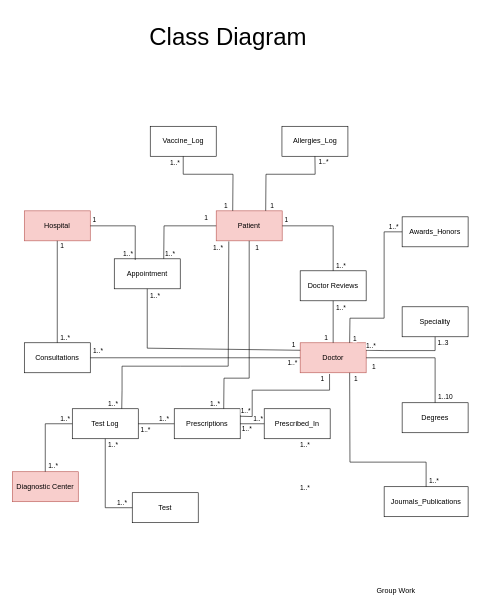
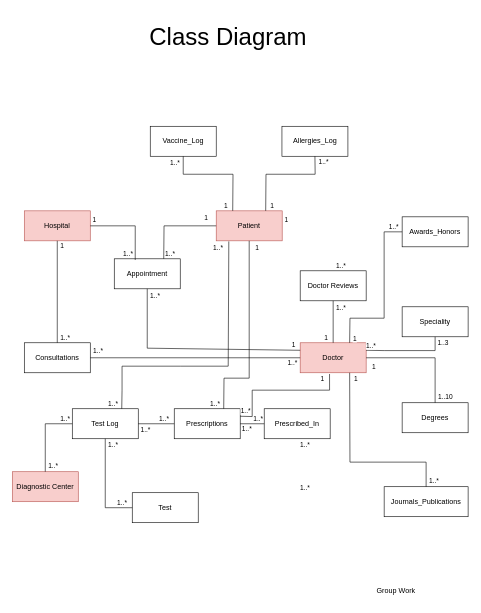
(330, 226) -> none
